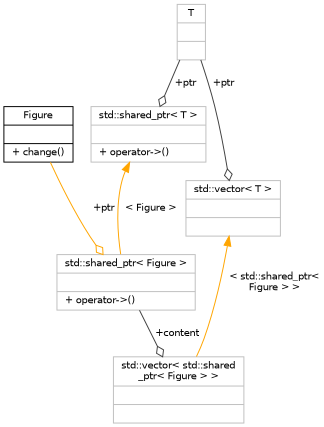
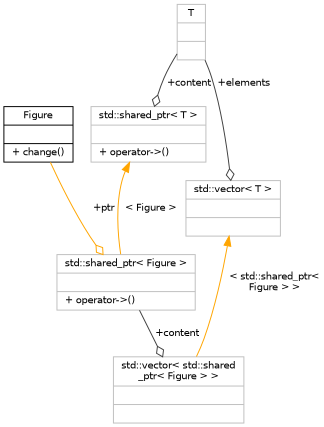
(184, 83) -> (188, 83)
(222, 83) -> (243, 83)
